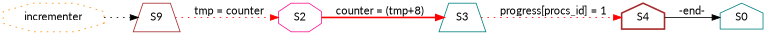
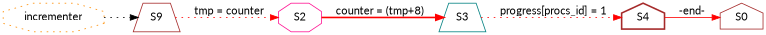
(688, 17) -> (688, 17)
(742, 17) -> (742, 17)
